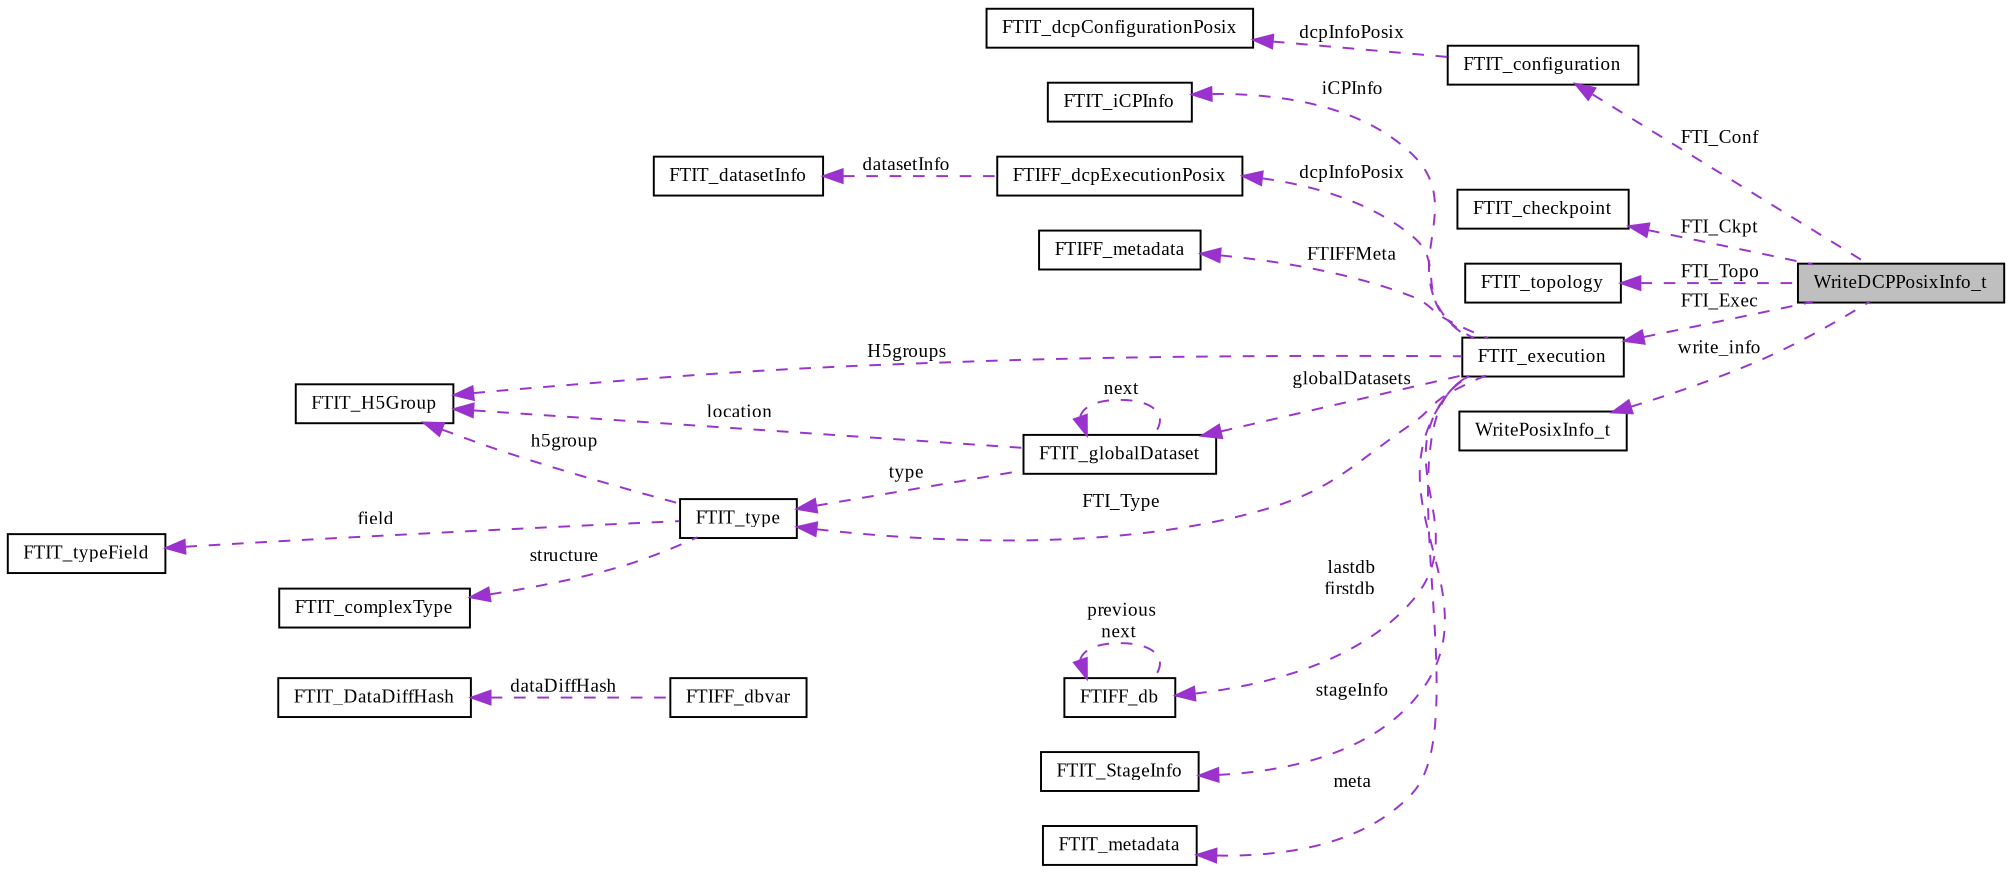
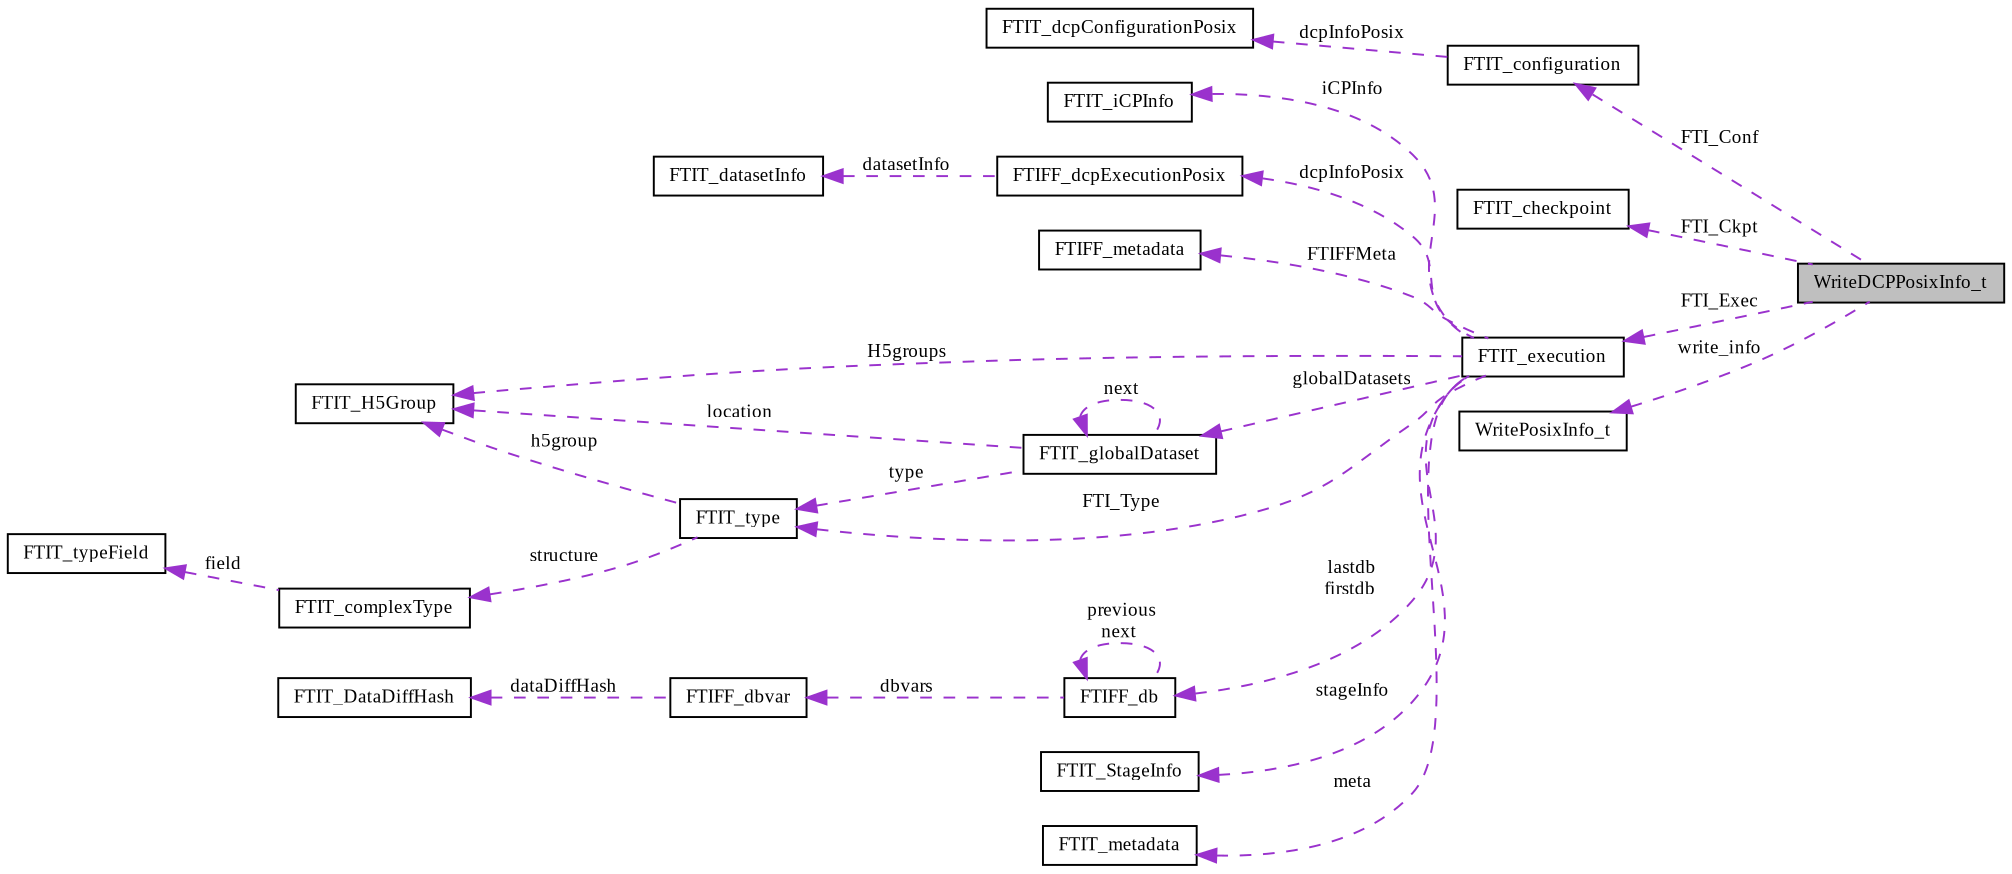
(1543, 283) -> none
(432, 533) -> (232, 581)
none -> (945, 698)
